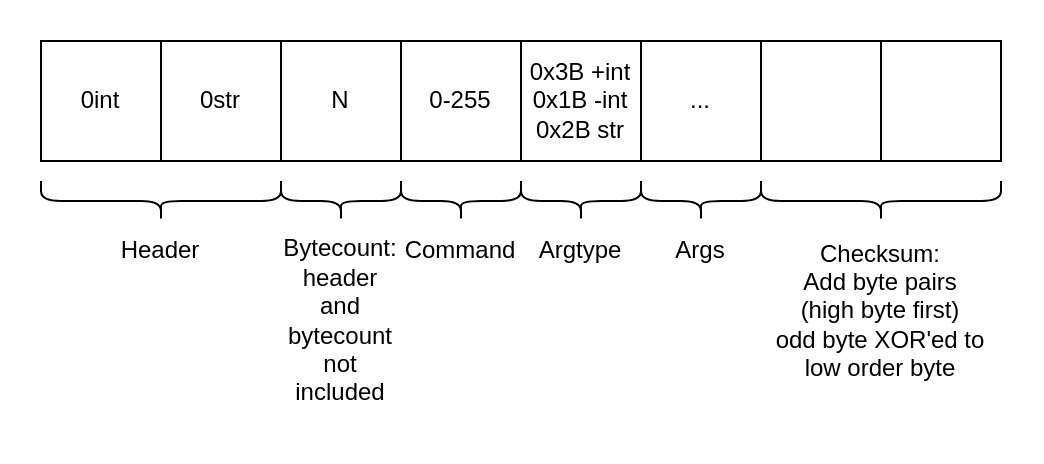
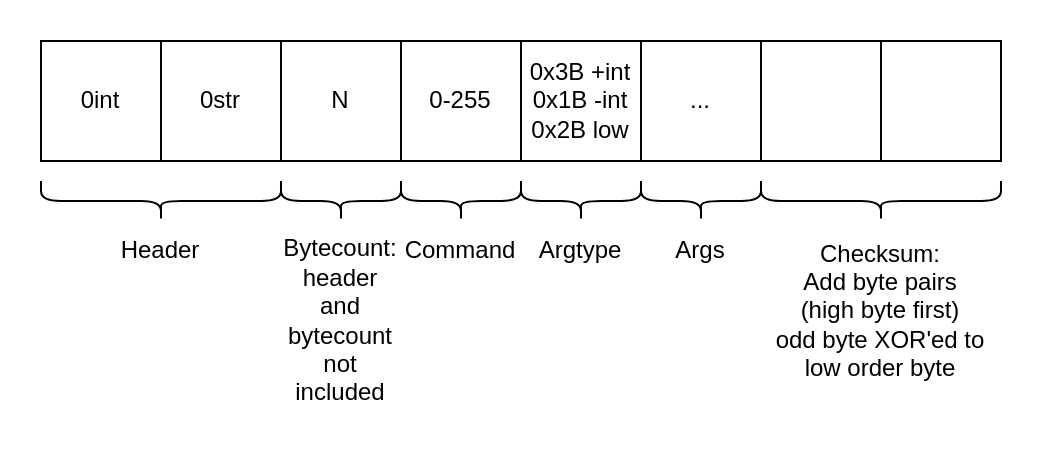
(581, 101) -> (581, 101)
